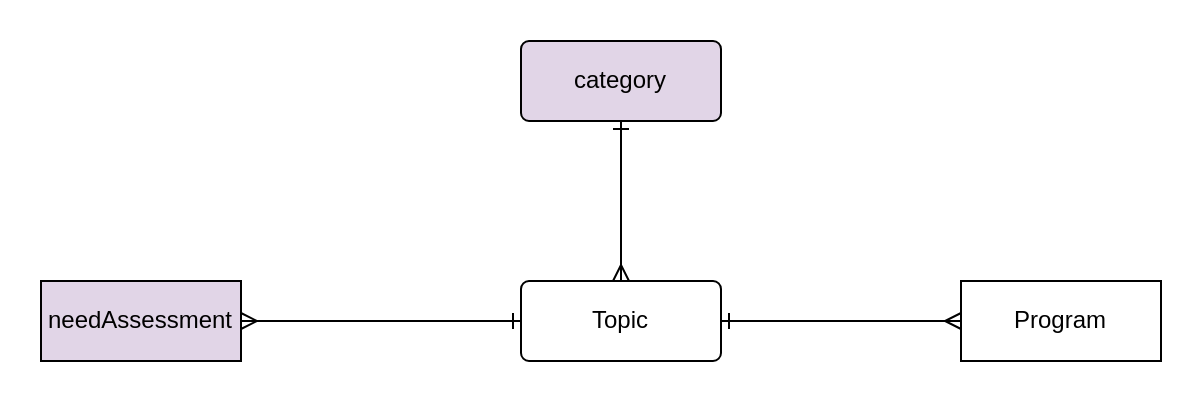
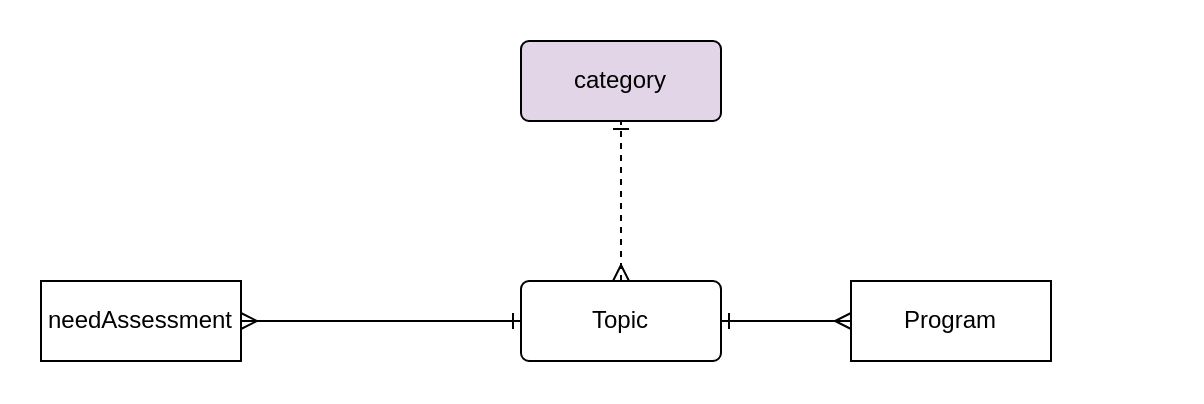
(621, 200) -> (621, 200)
(141, 321) -> (141, 321)
(1061, 321) -> (951, 321)
